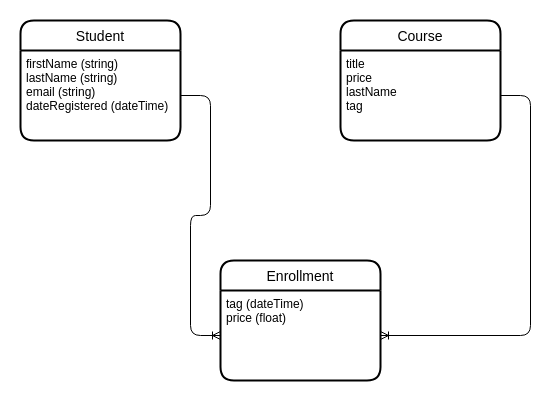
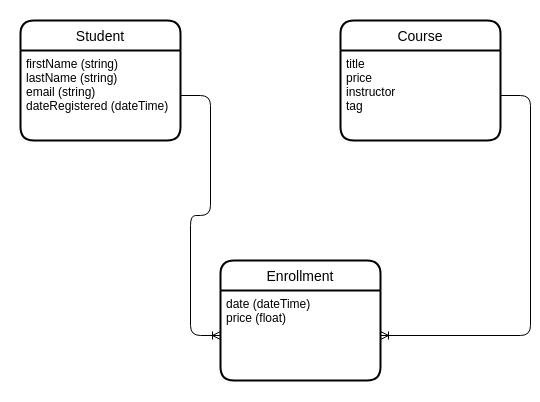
(360, 64) -> (360, 64)
(270, 304) -> (273, 304)
